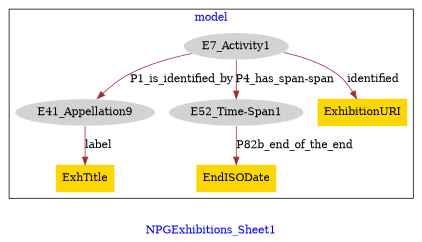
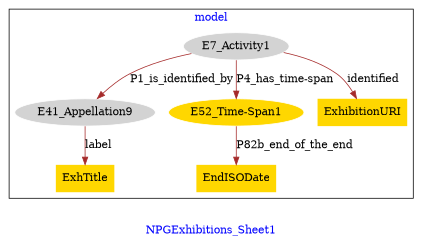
(285, 79) -> (285, 79)
(236, 112) -> (236, 112)
